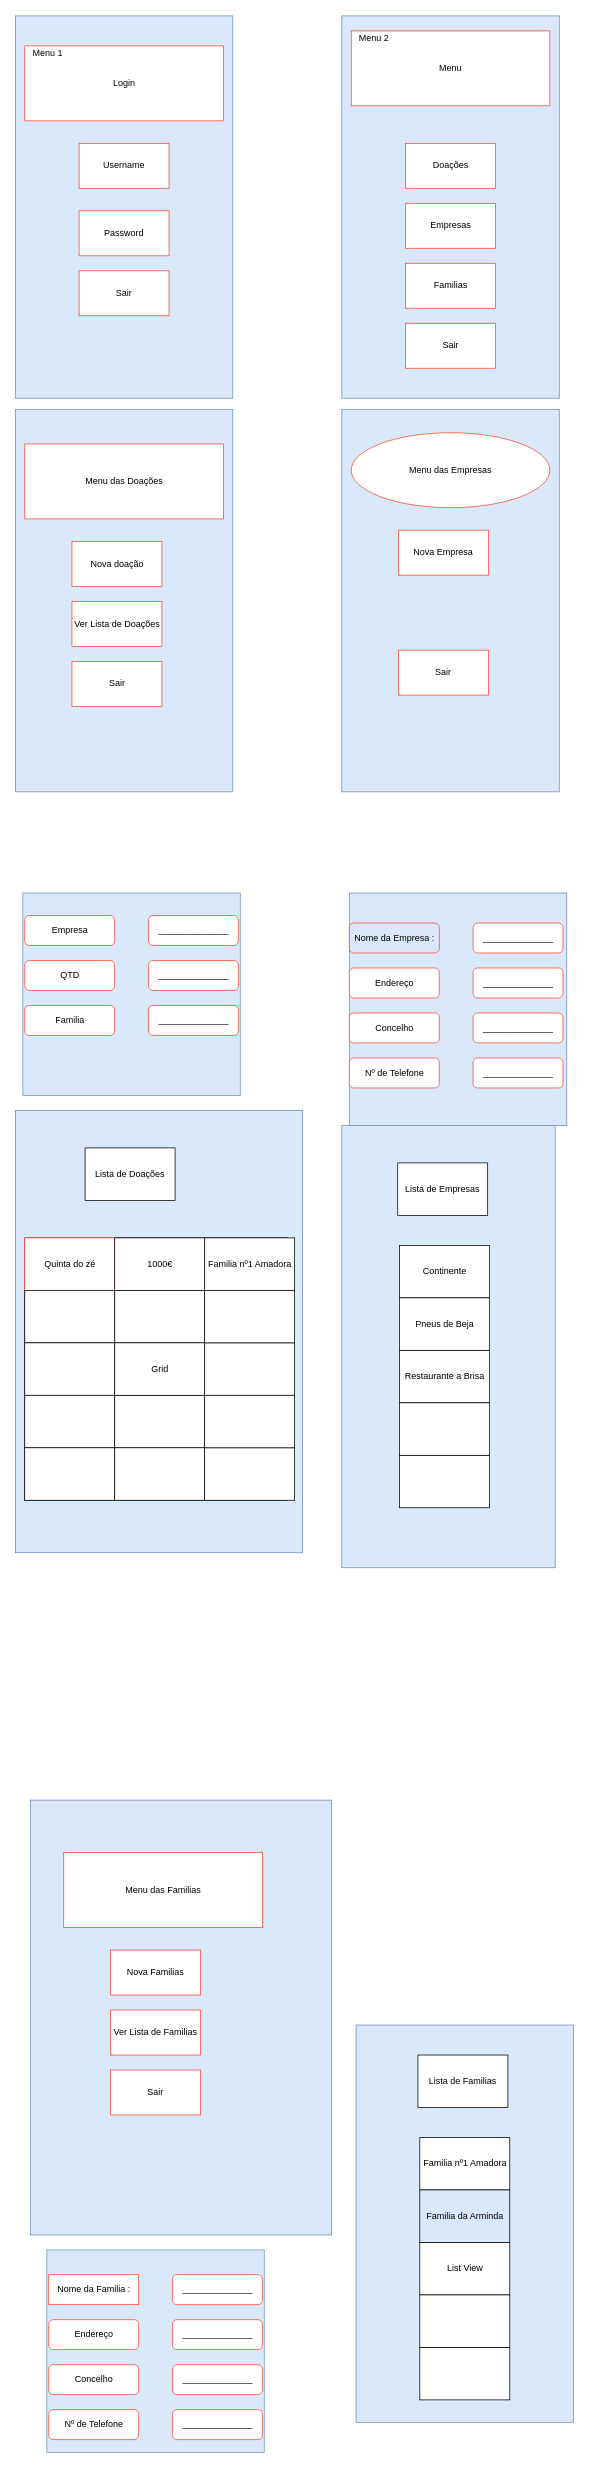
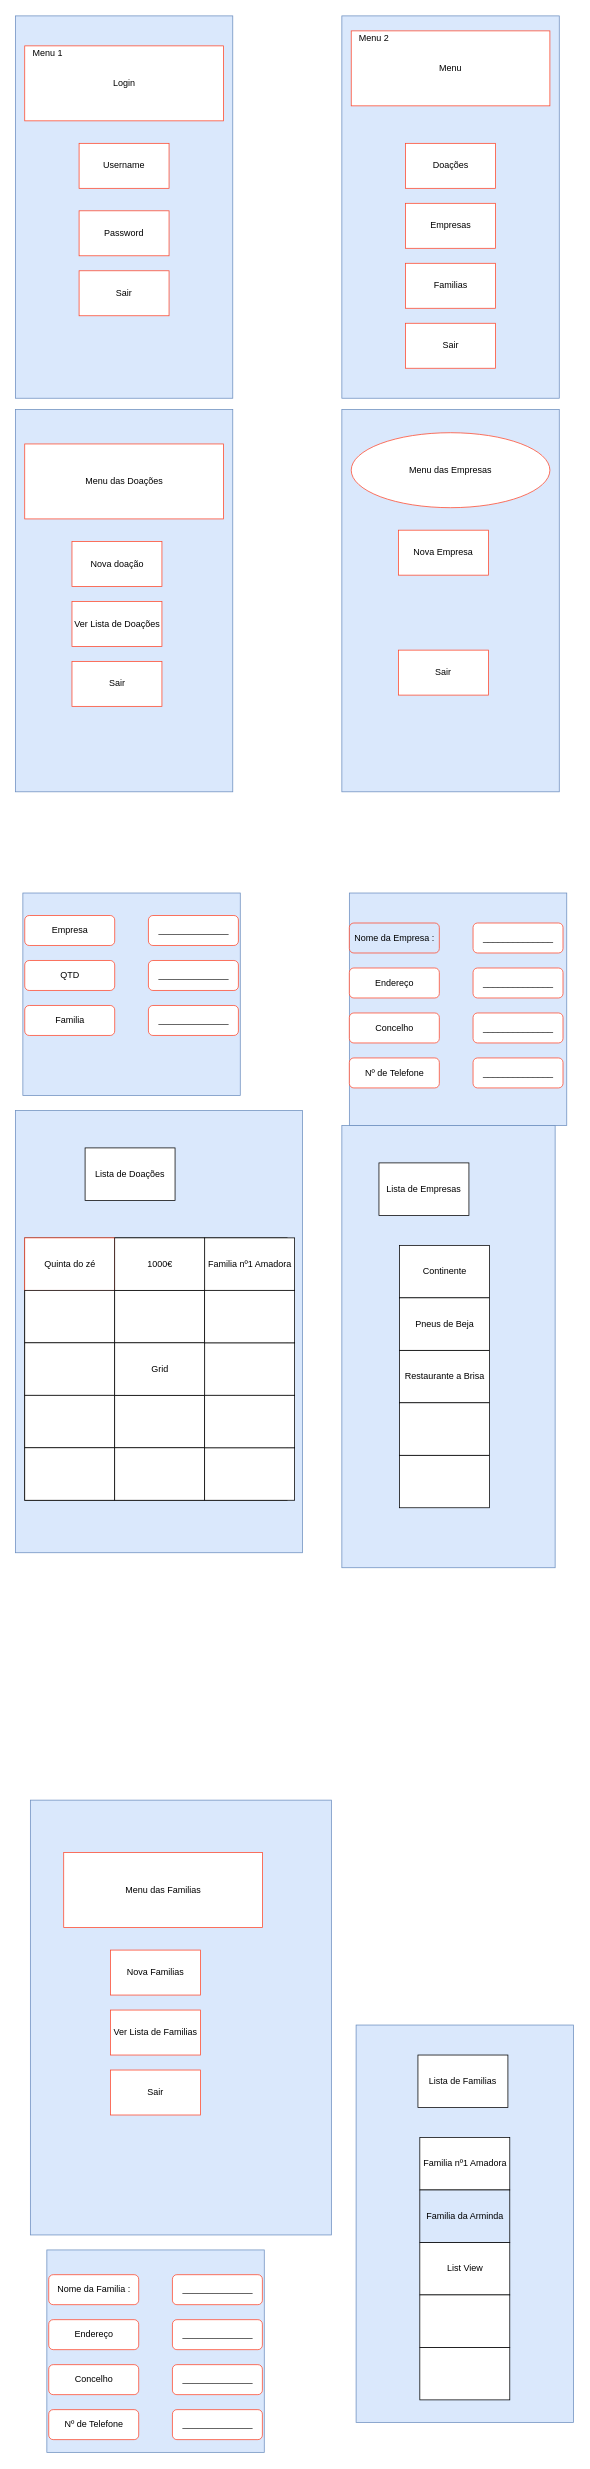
(443, 1189) -> (424, 1189)
(94, 2290) -> (94, 2290)
